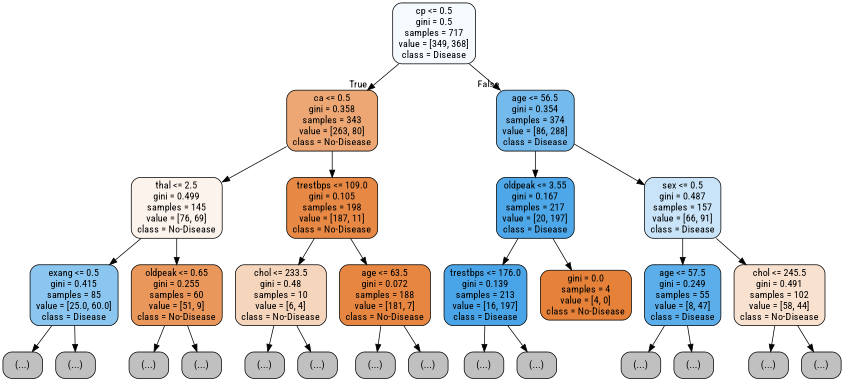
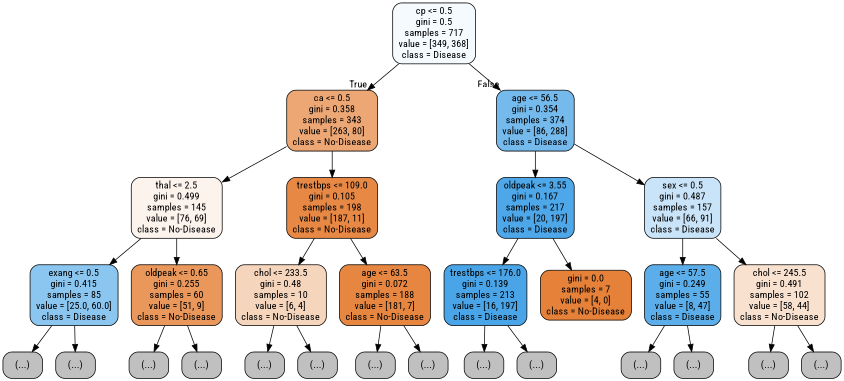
(586, 295) -> (586, 295)
